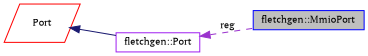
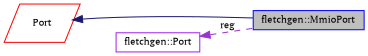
(98, 32) -> (168, 17)
